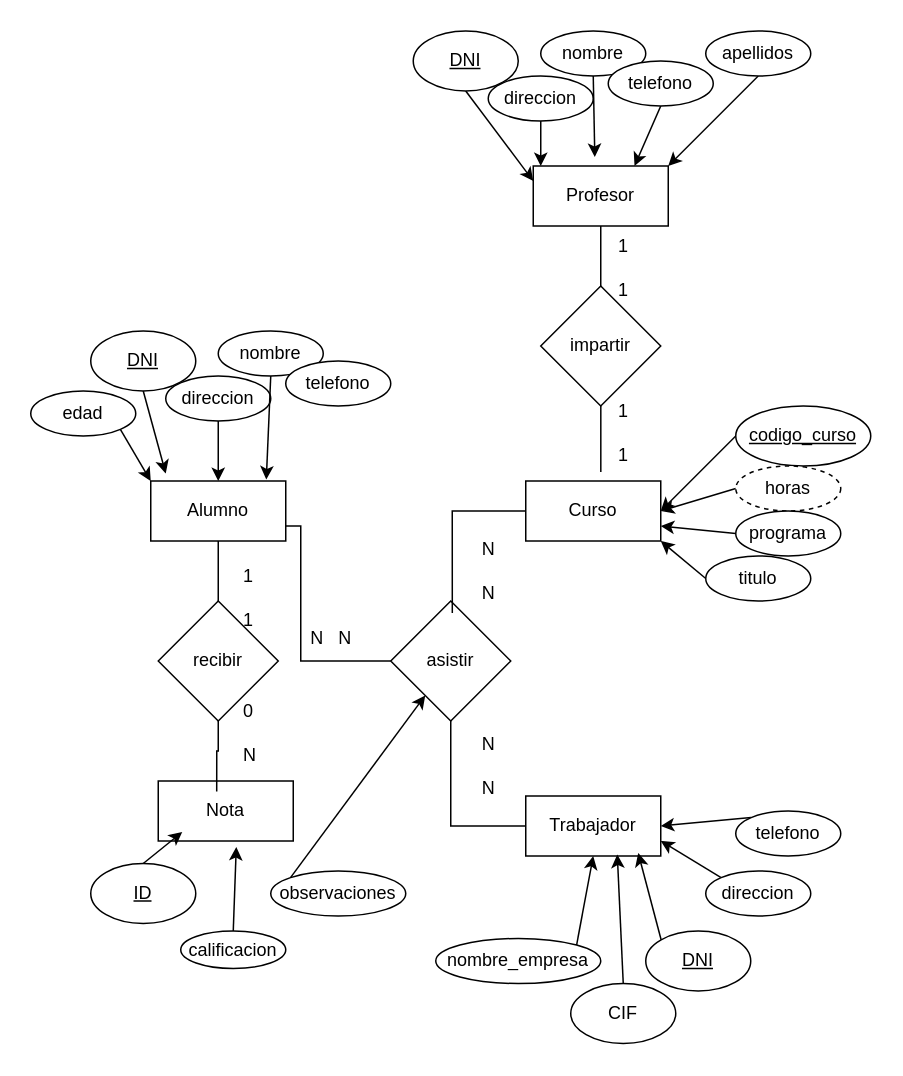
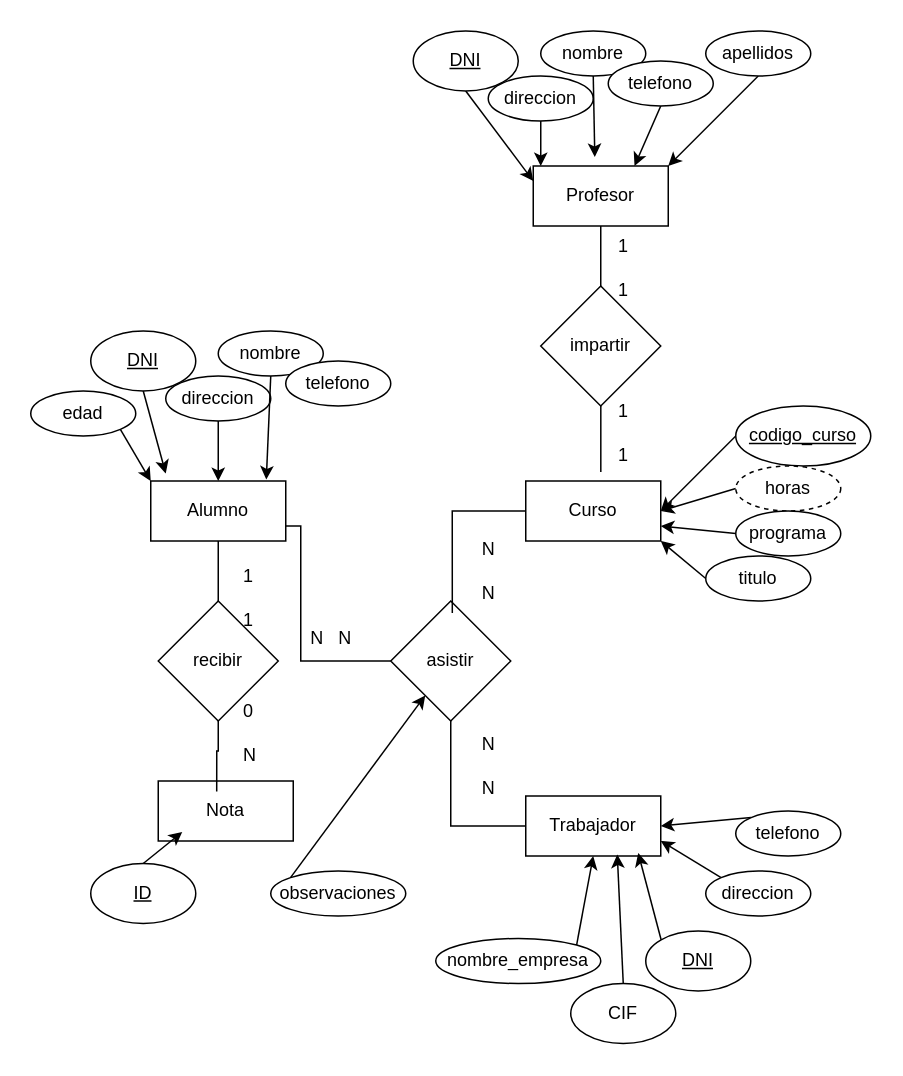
(235, 894) -> none
(233, 950) -> none
